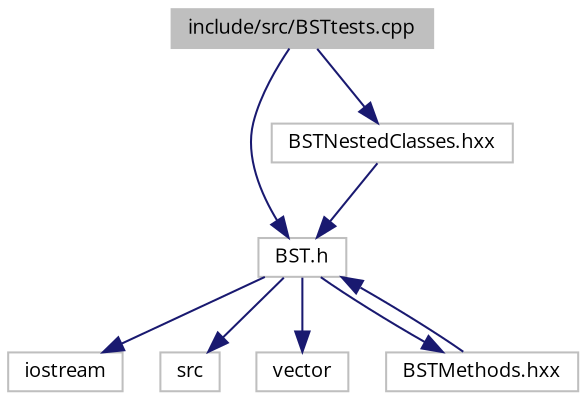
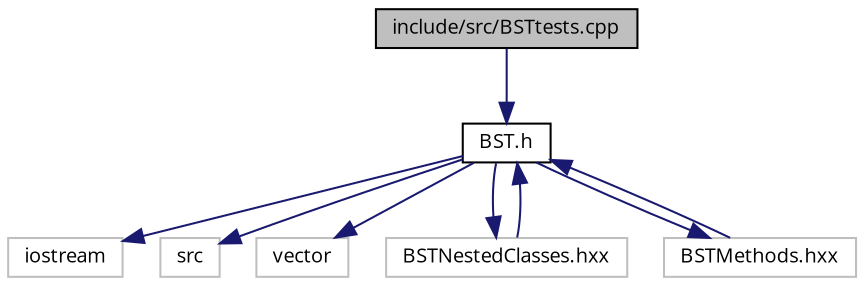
(302, 29) -> (507, 29)
(341, 78) -> (493, 190)
(302, 257) -> (507, 143)
